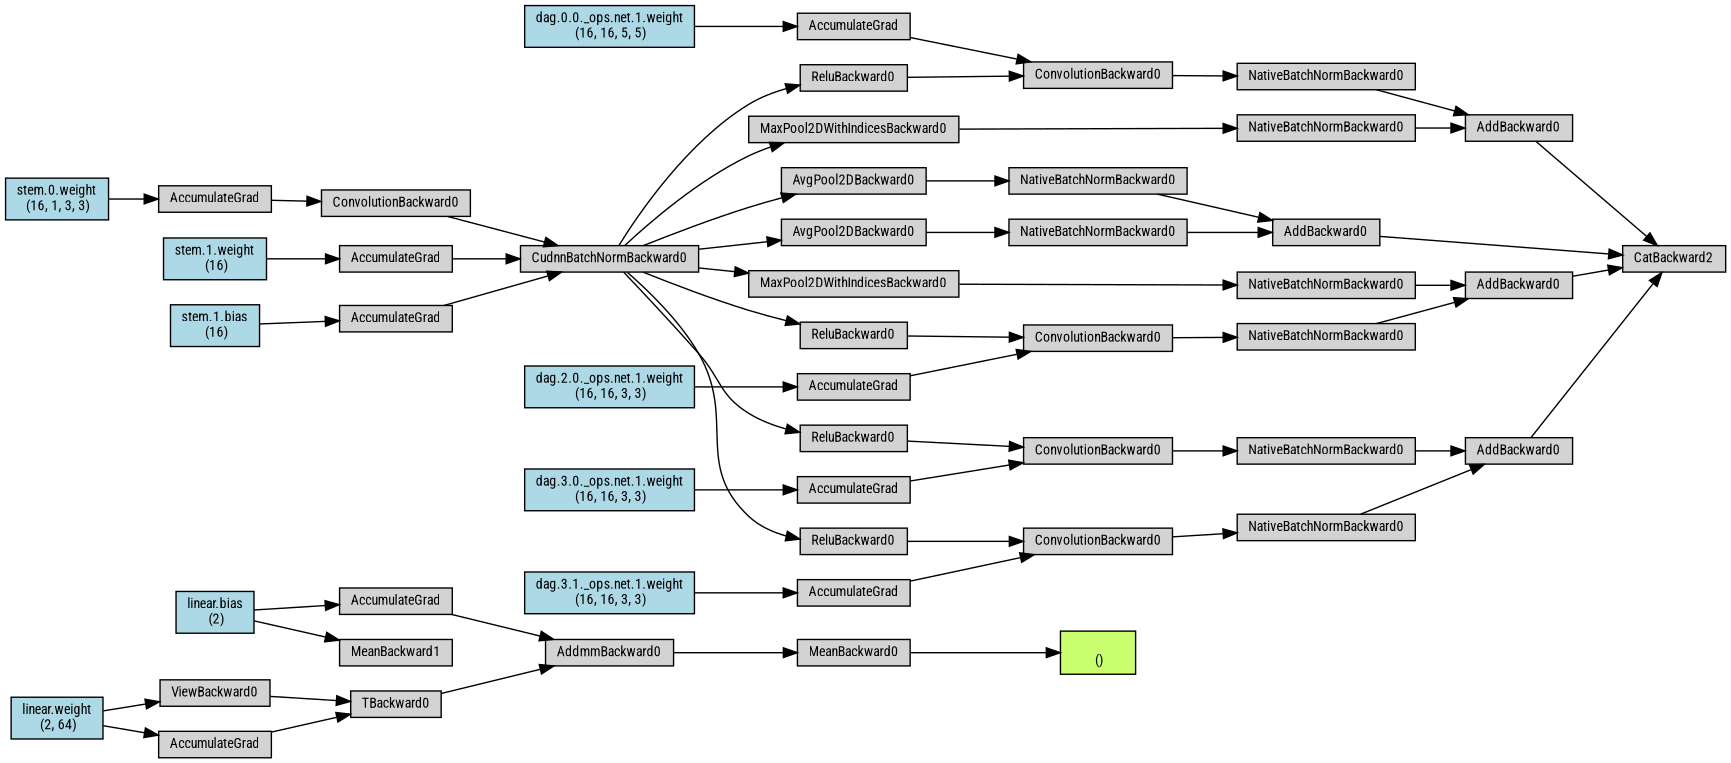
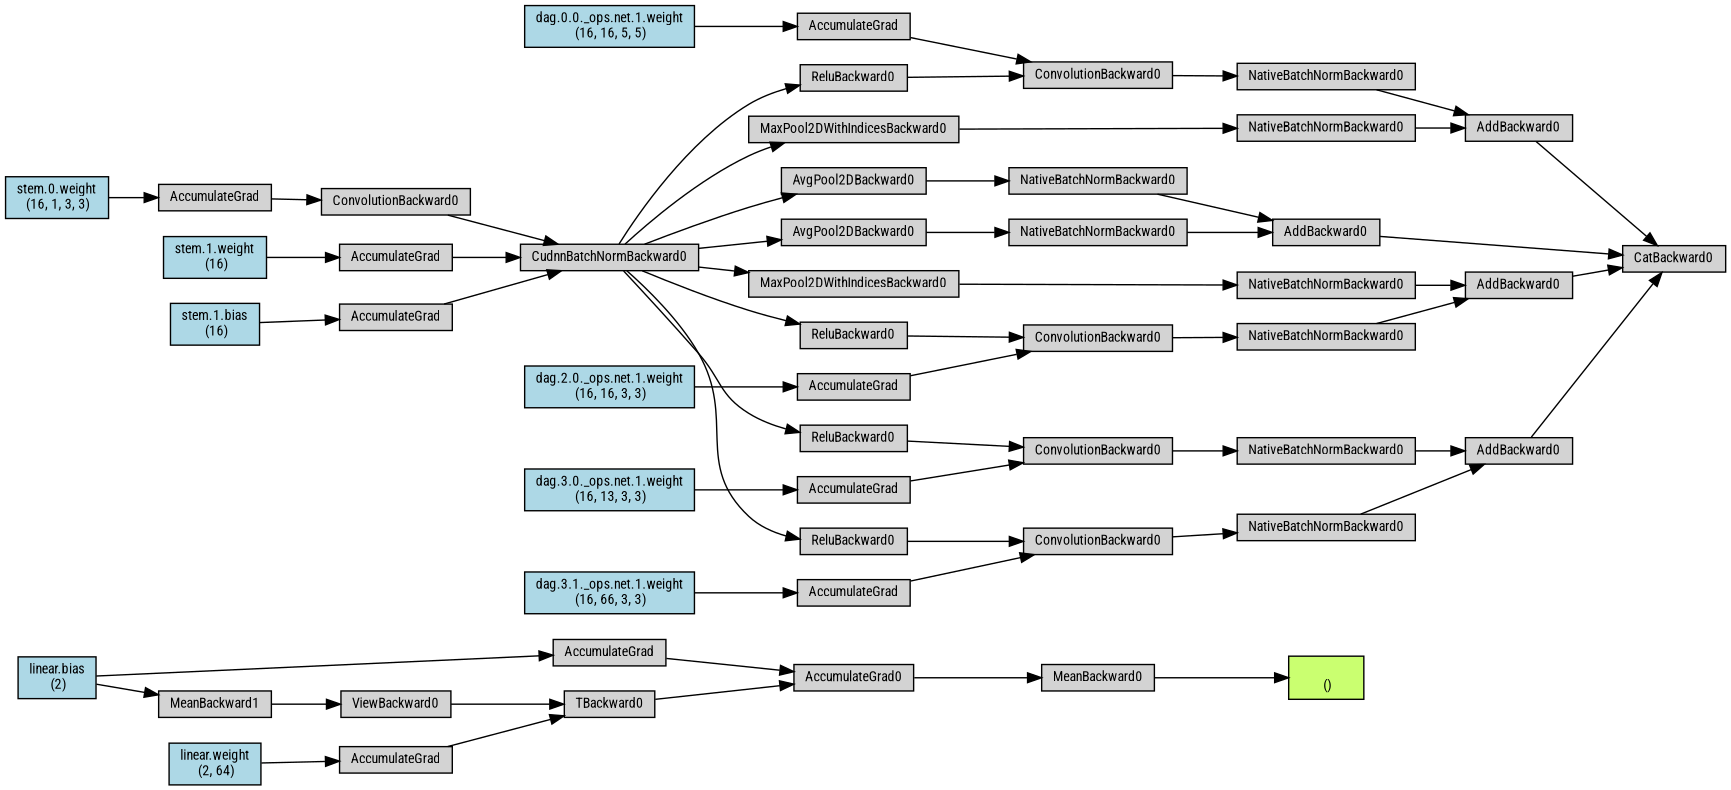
(1674, 259) -> (1674, 259)
(610, 490) -> (610, 490)
(610, 593) -> (610, 593)
(610, 653) -> (854, 678)
(124, 707) -> (299, 704)
